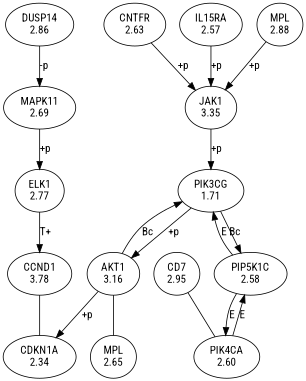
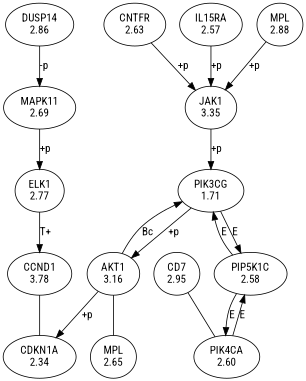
(235, 232) -> (235, 232)
